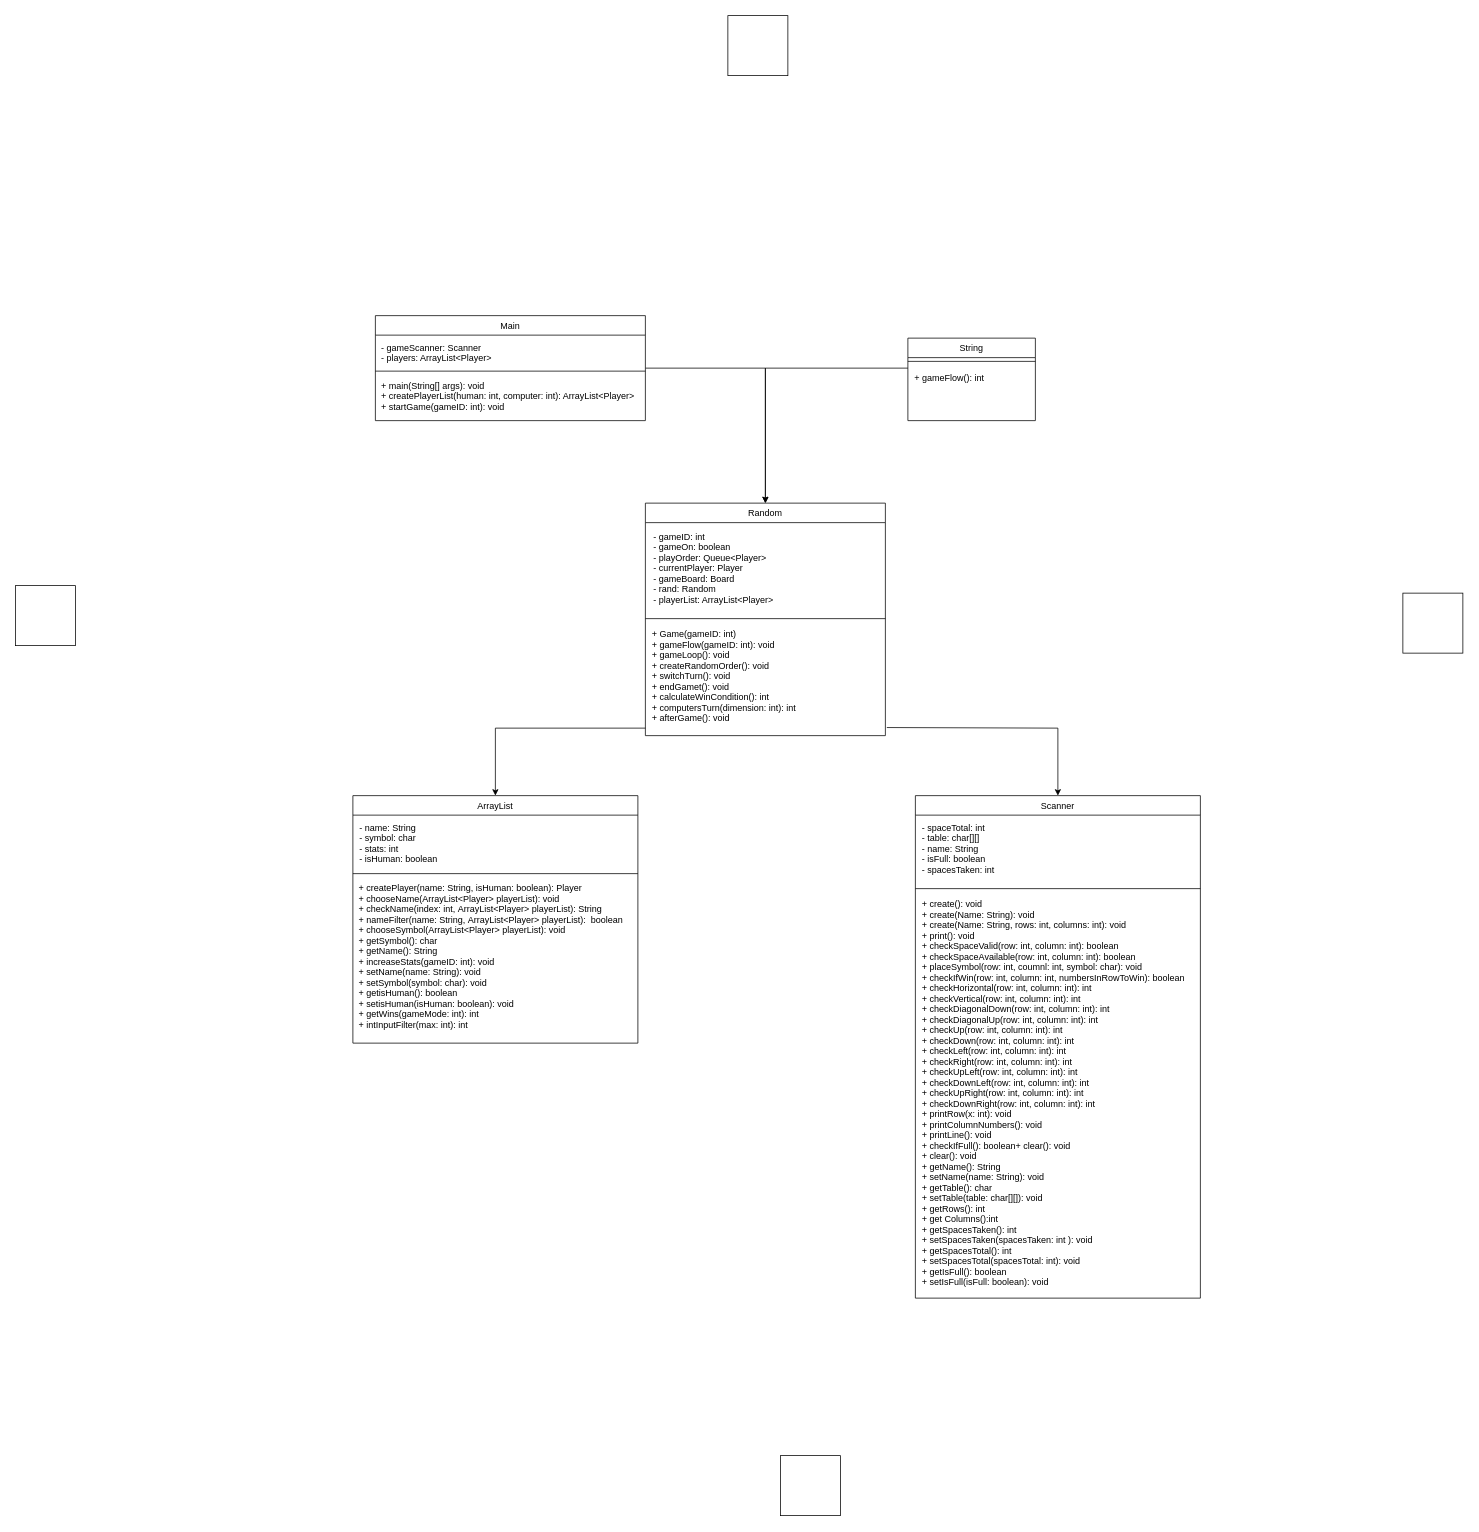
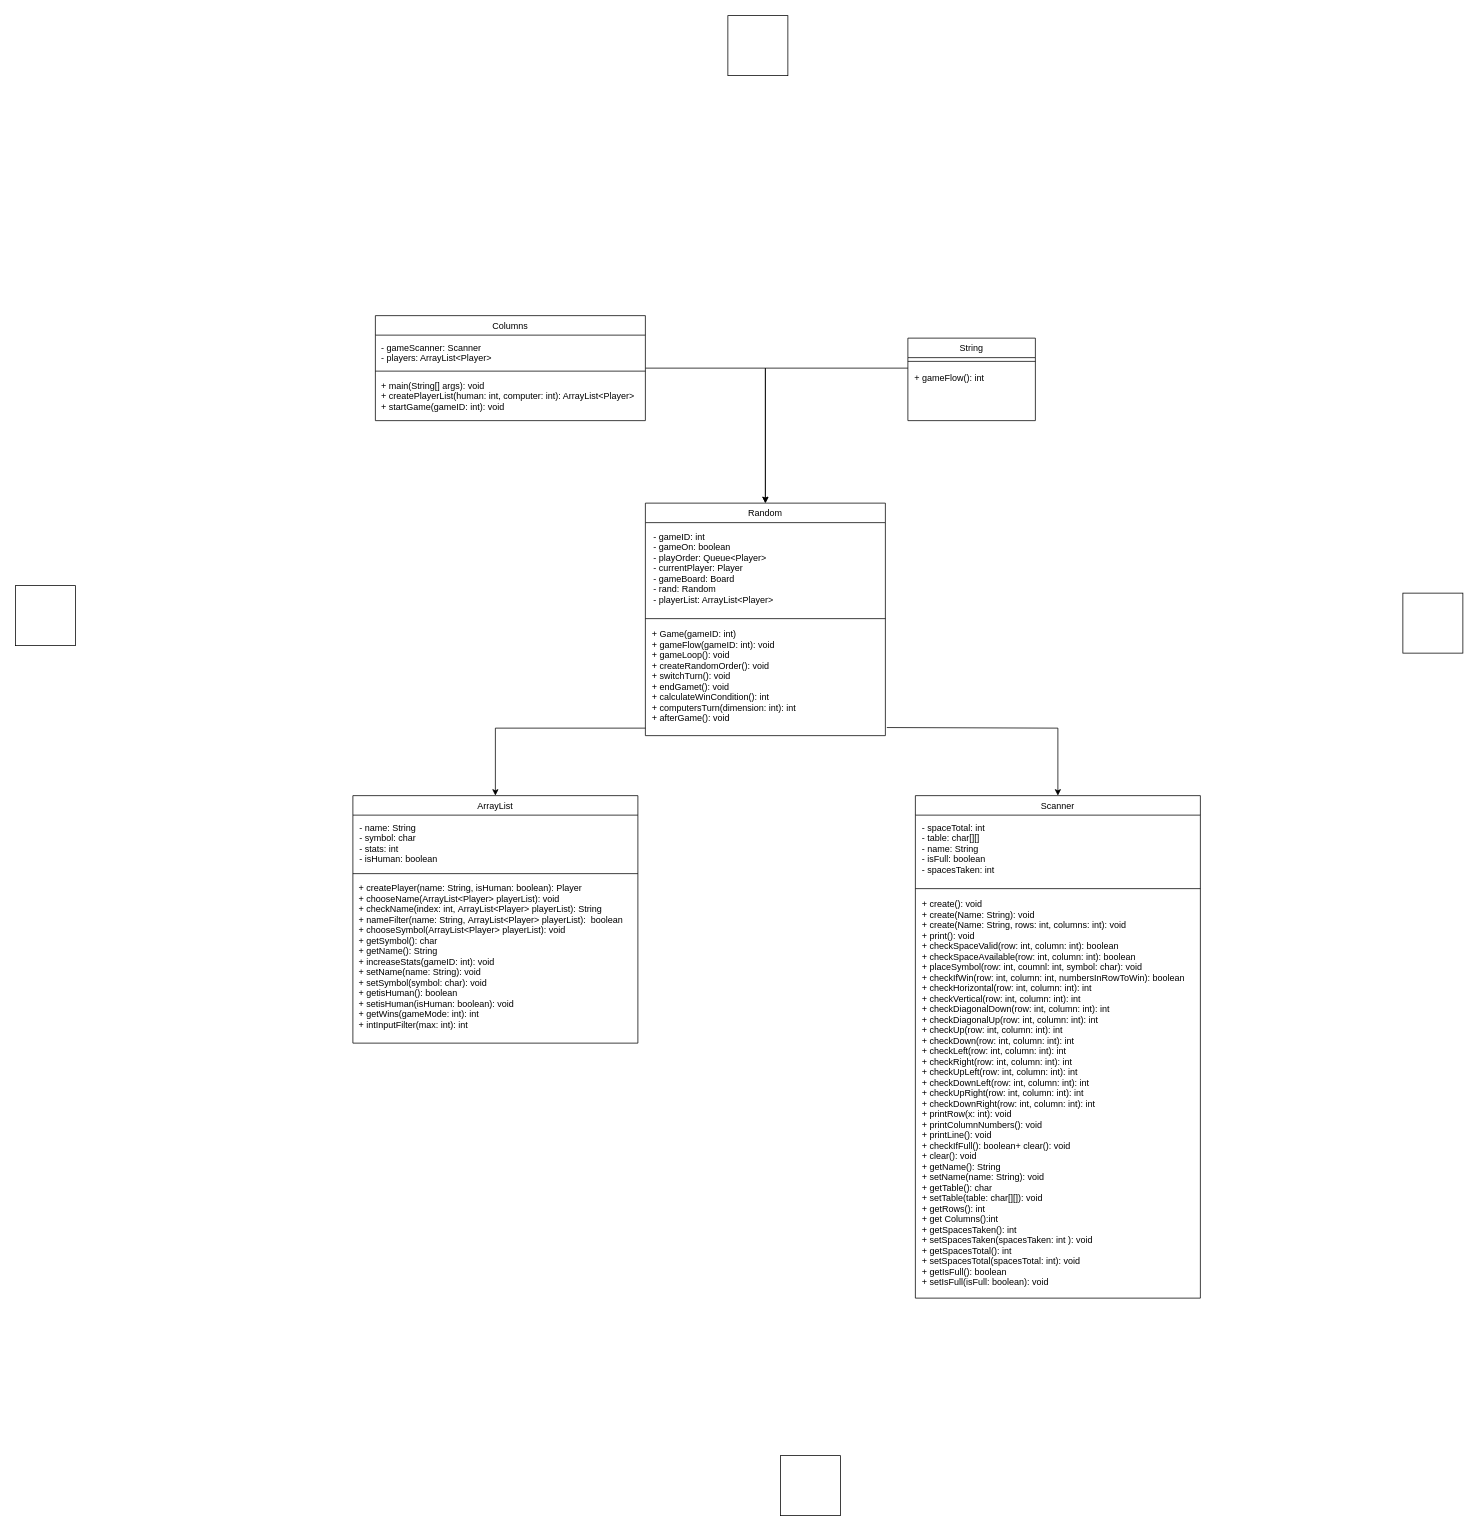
(510, 326) -> (510, 326)
